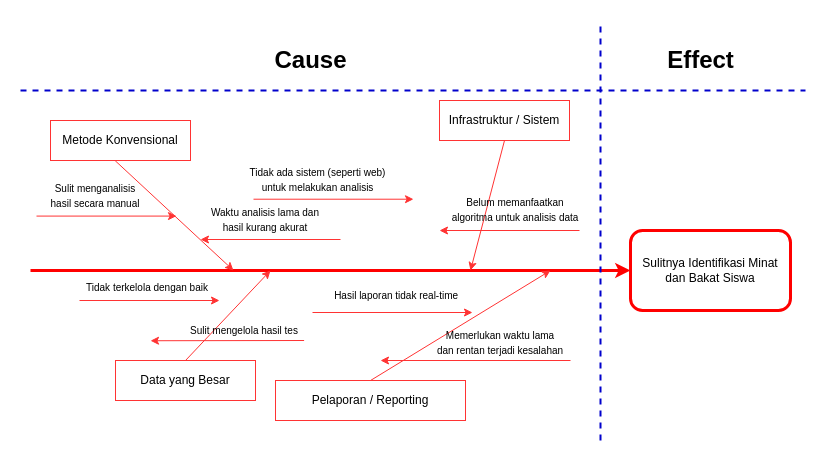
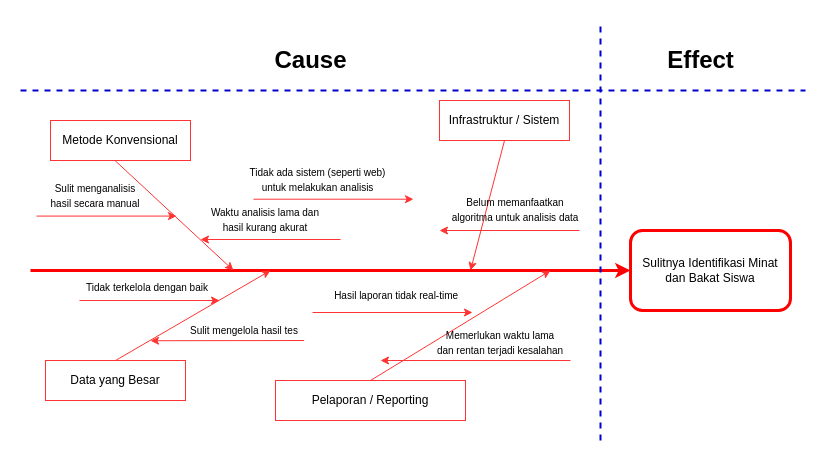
(186, 381) -> (116, 381)
